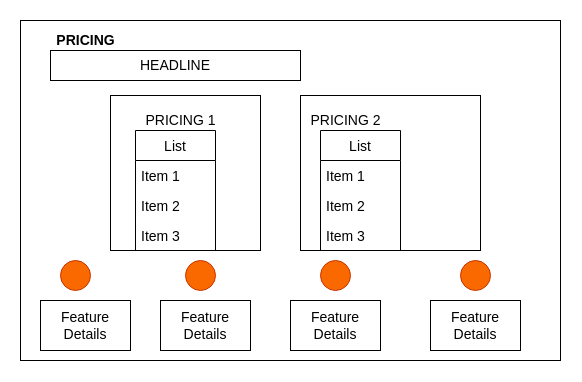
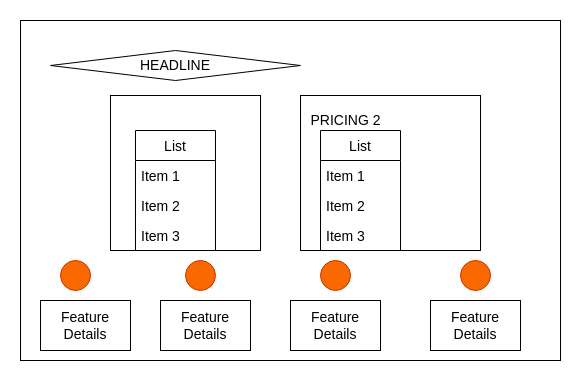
(86, 41) -> none
(176, 66) -> (176, 66)
(181, 121) -> none
